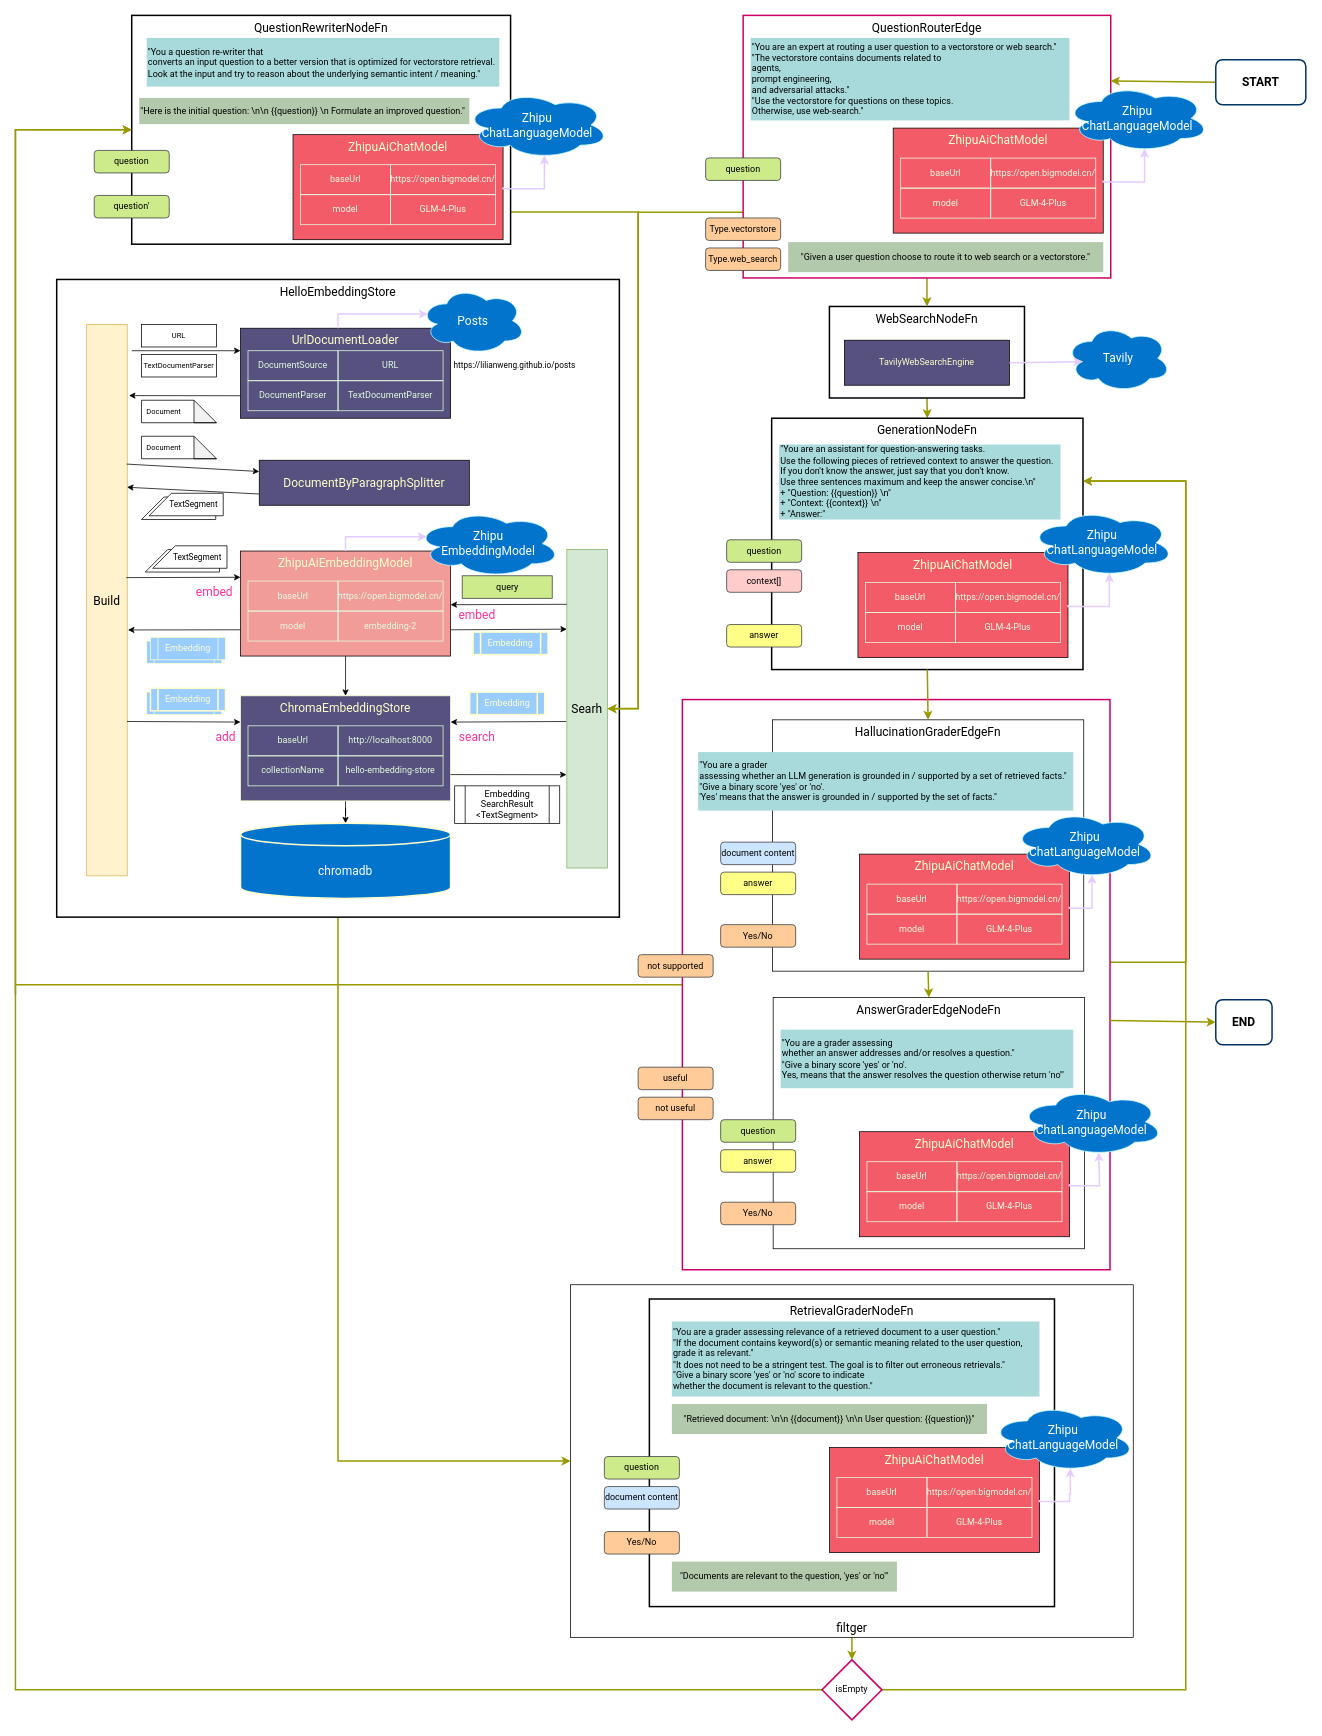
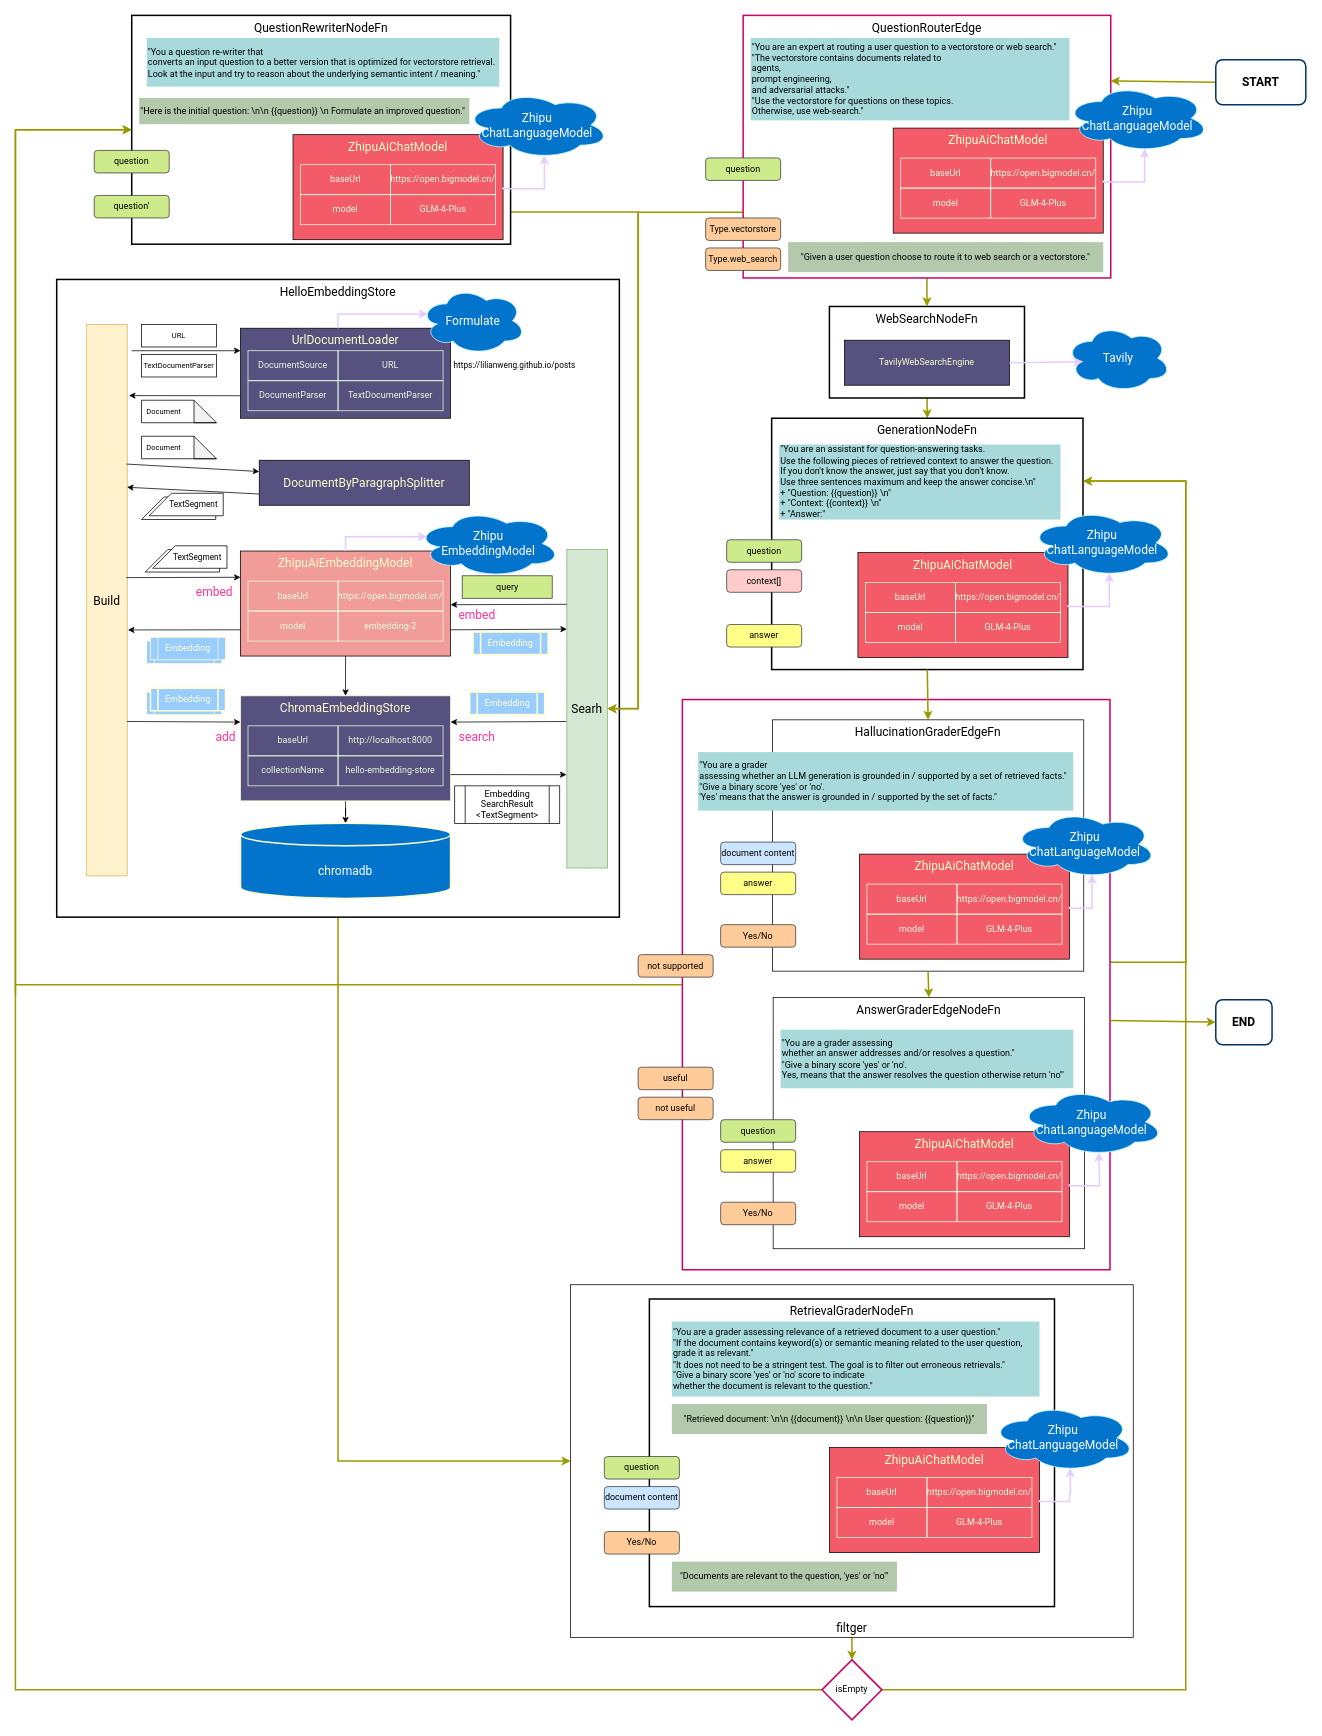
(473, 321) -> (473, 321)
